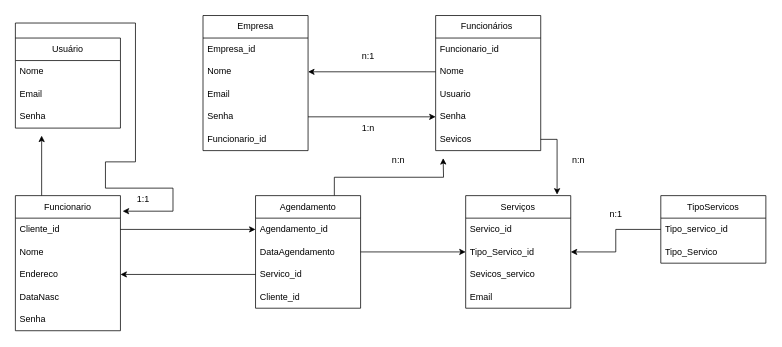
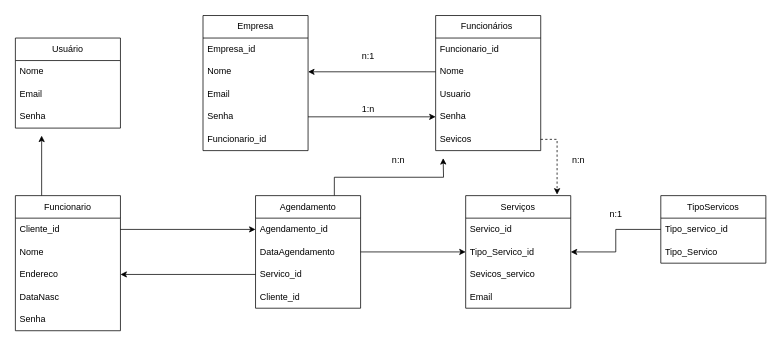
(135, 92) -> none
(368, 128) -> (368, 109)
(557, 155) -> (557, 155)
(143, 199) -> none
